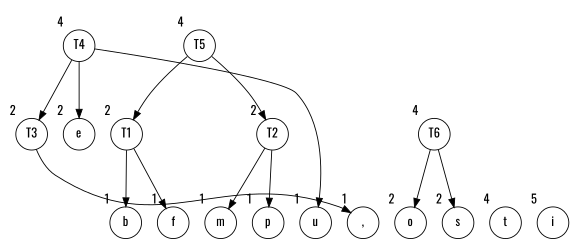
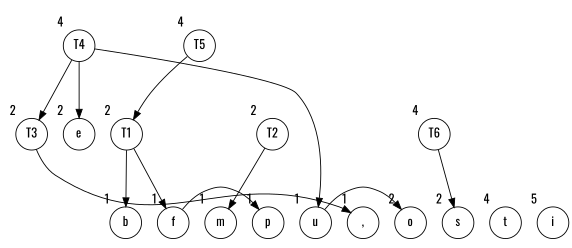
(239, 82) -> none
(271, 174) -> (216, 187)
(424, 174) -> (359, 187)
